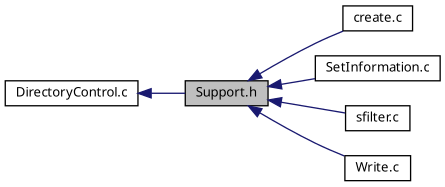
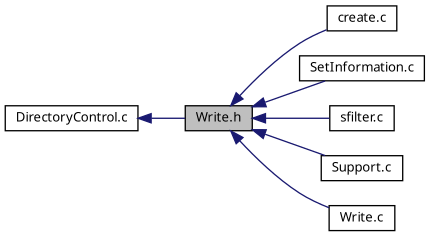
(227, 93) -> (219, 118)
none -> (362, 168)
